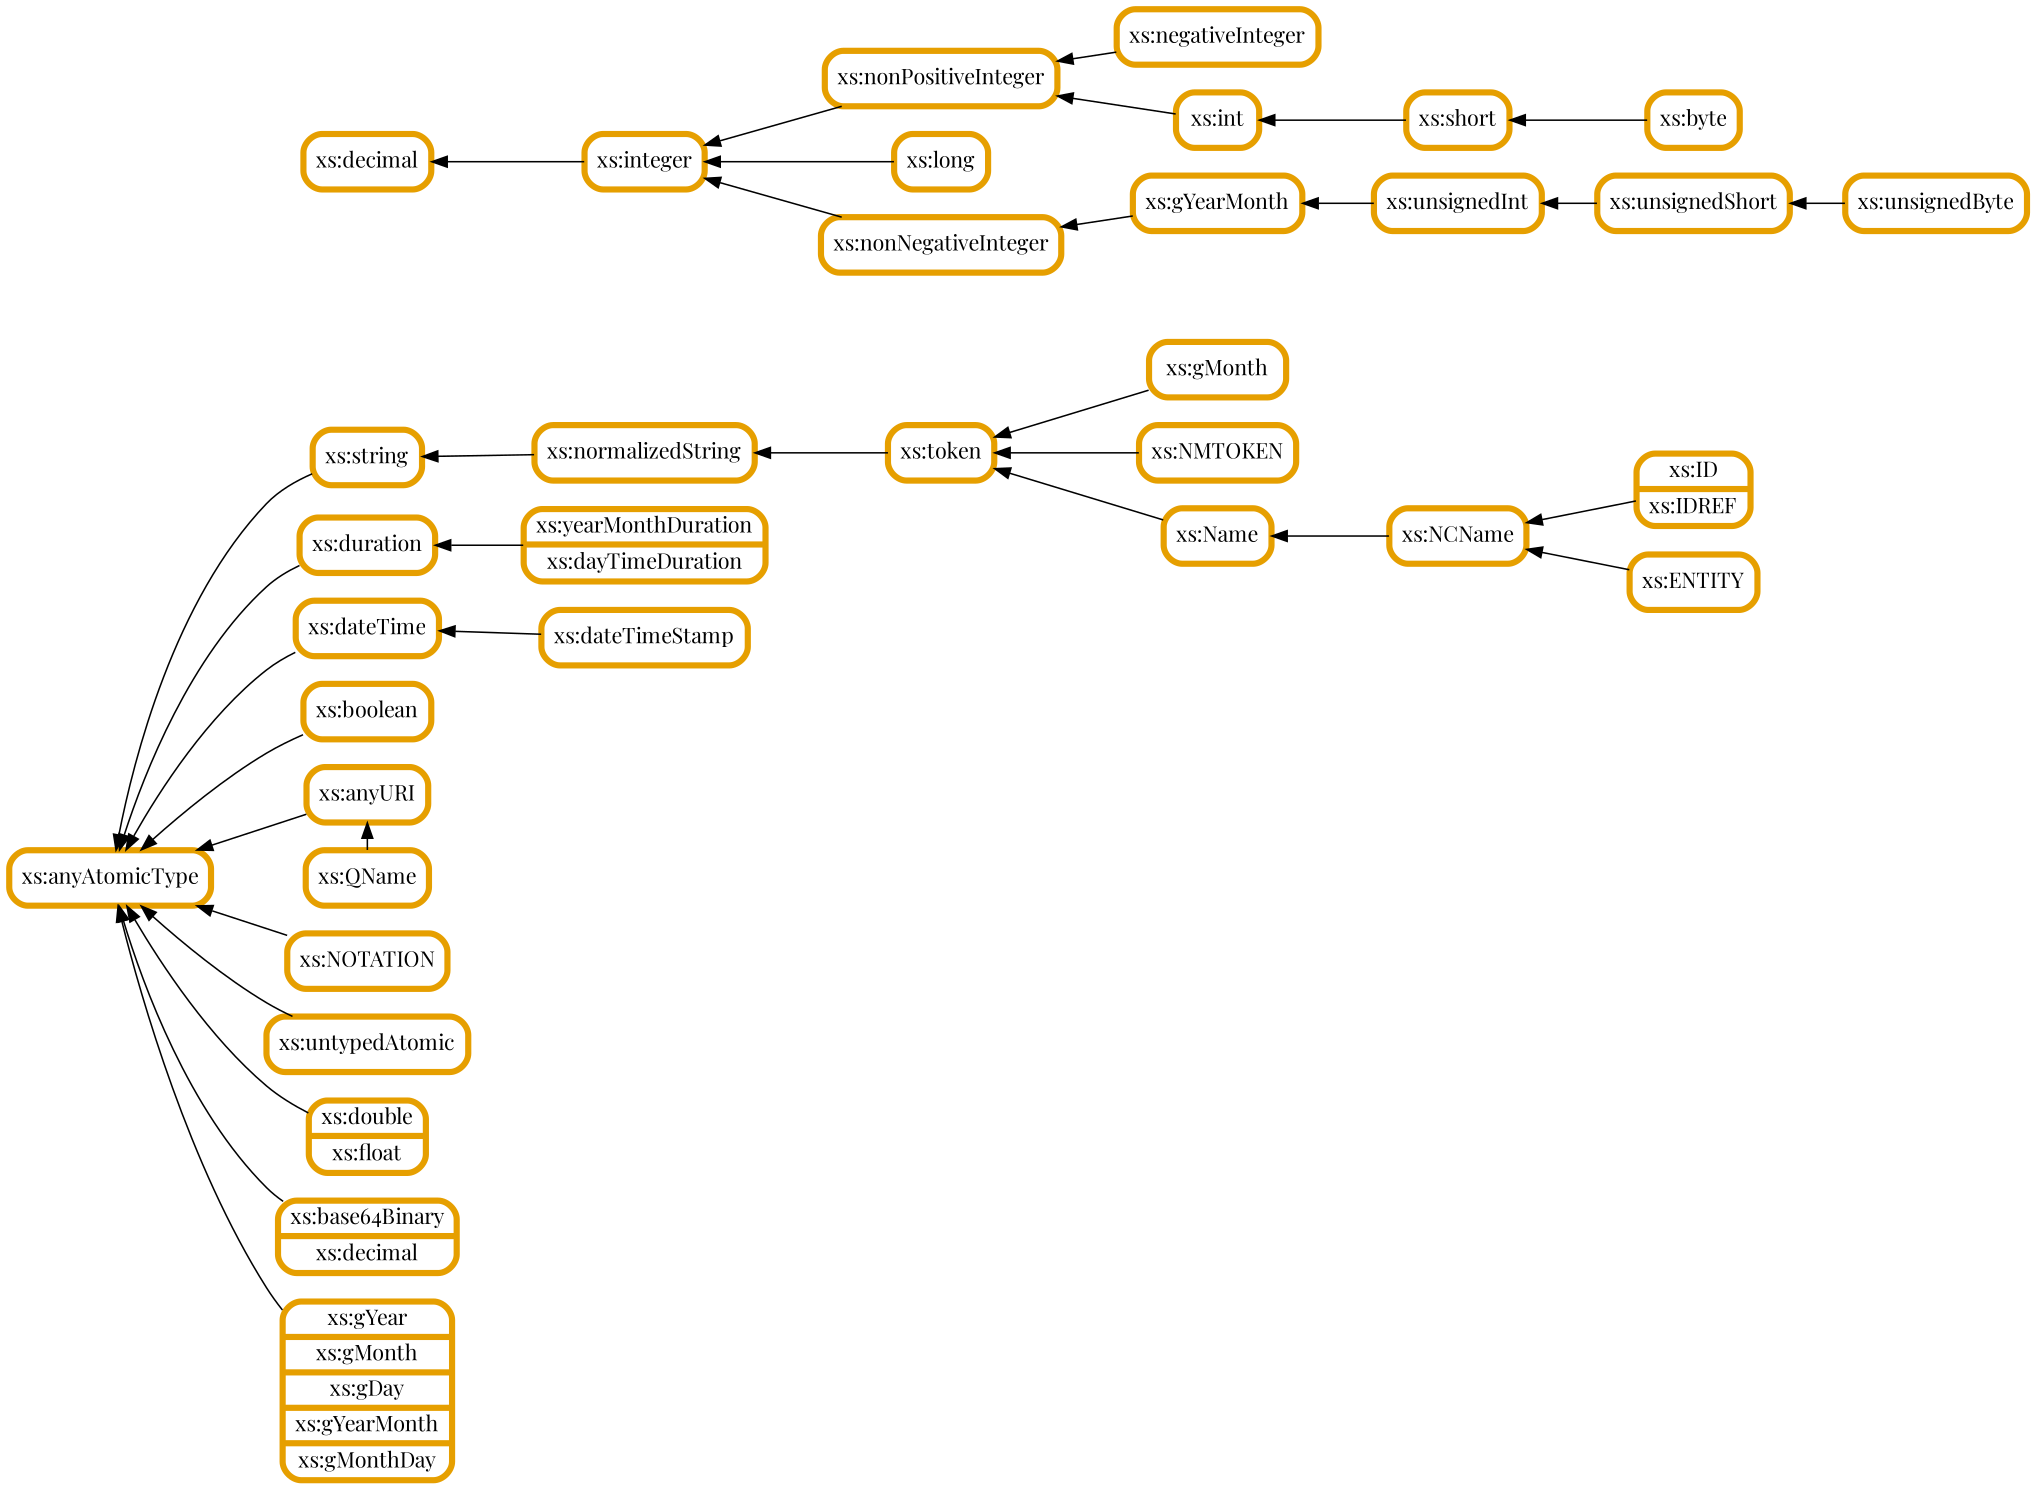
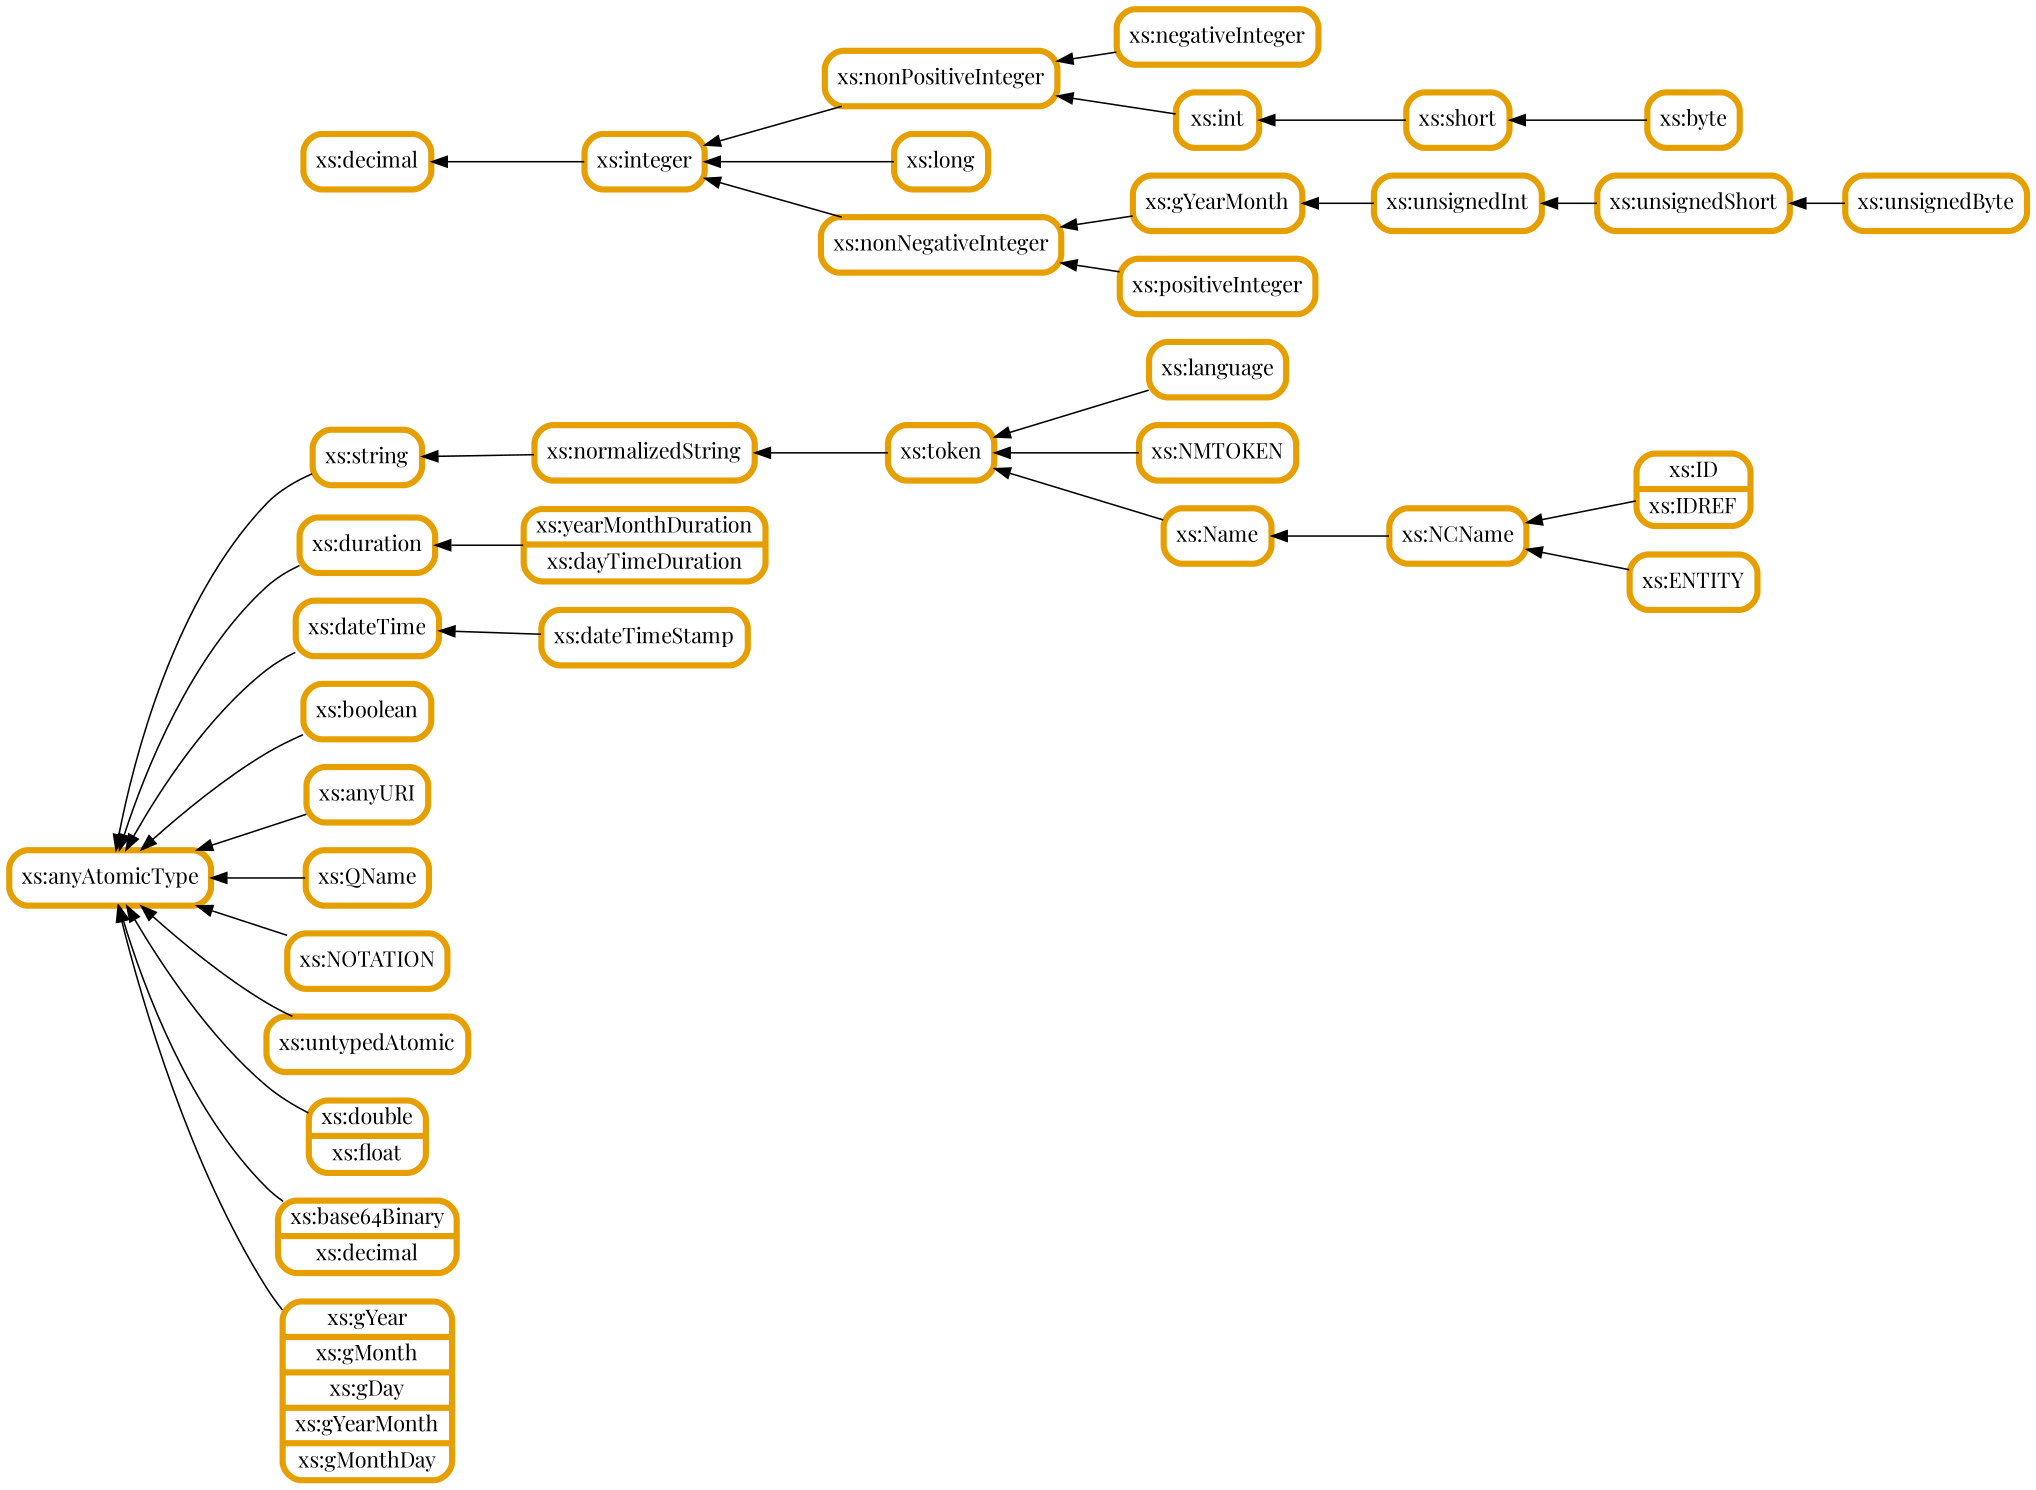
none -> (1218, 286)
(1218, 370) -> (1218, 370)
(367, 844) -> (266, 878)
